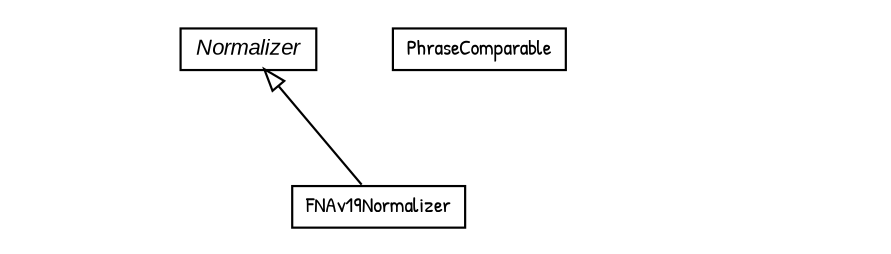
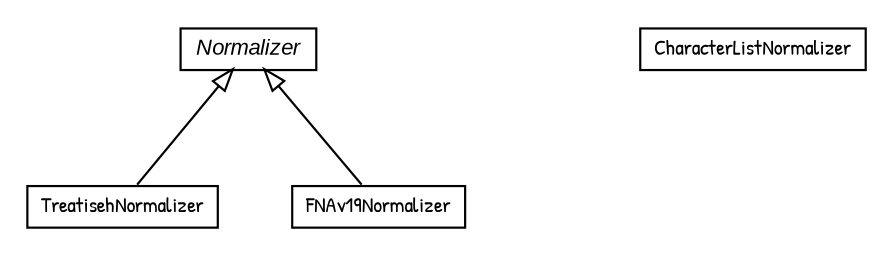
(478, 48) -> none
none -> (752, 48)
none -> (121, 206)
